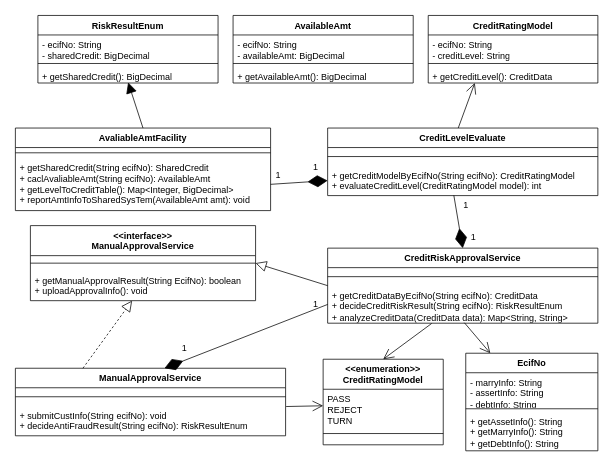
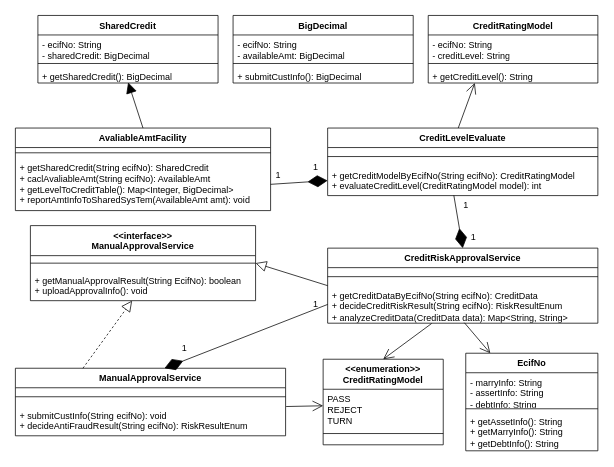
(128, 26) -> (128, 26)
(323, 26) -> (323, 26)
(305, 77) -> (305, 77)
(501, 77) -> (491, 77)
